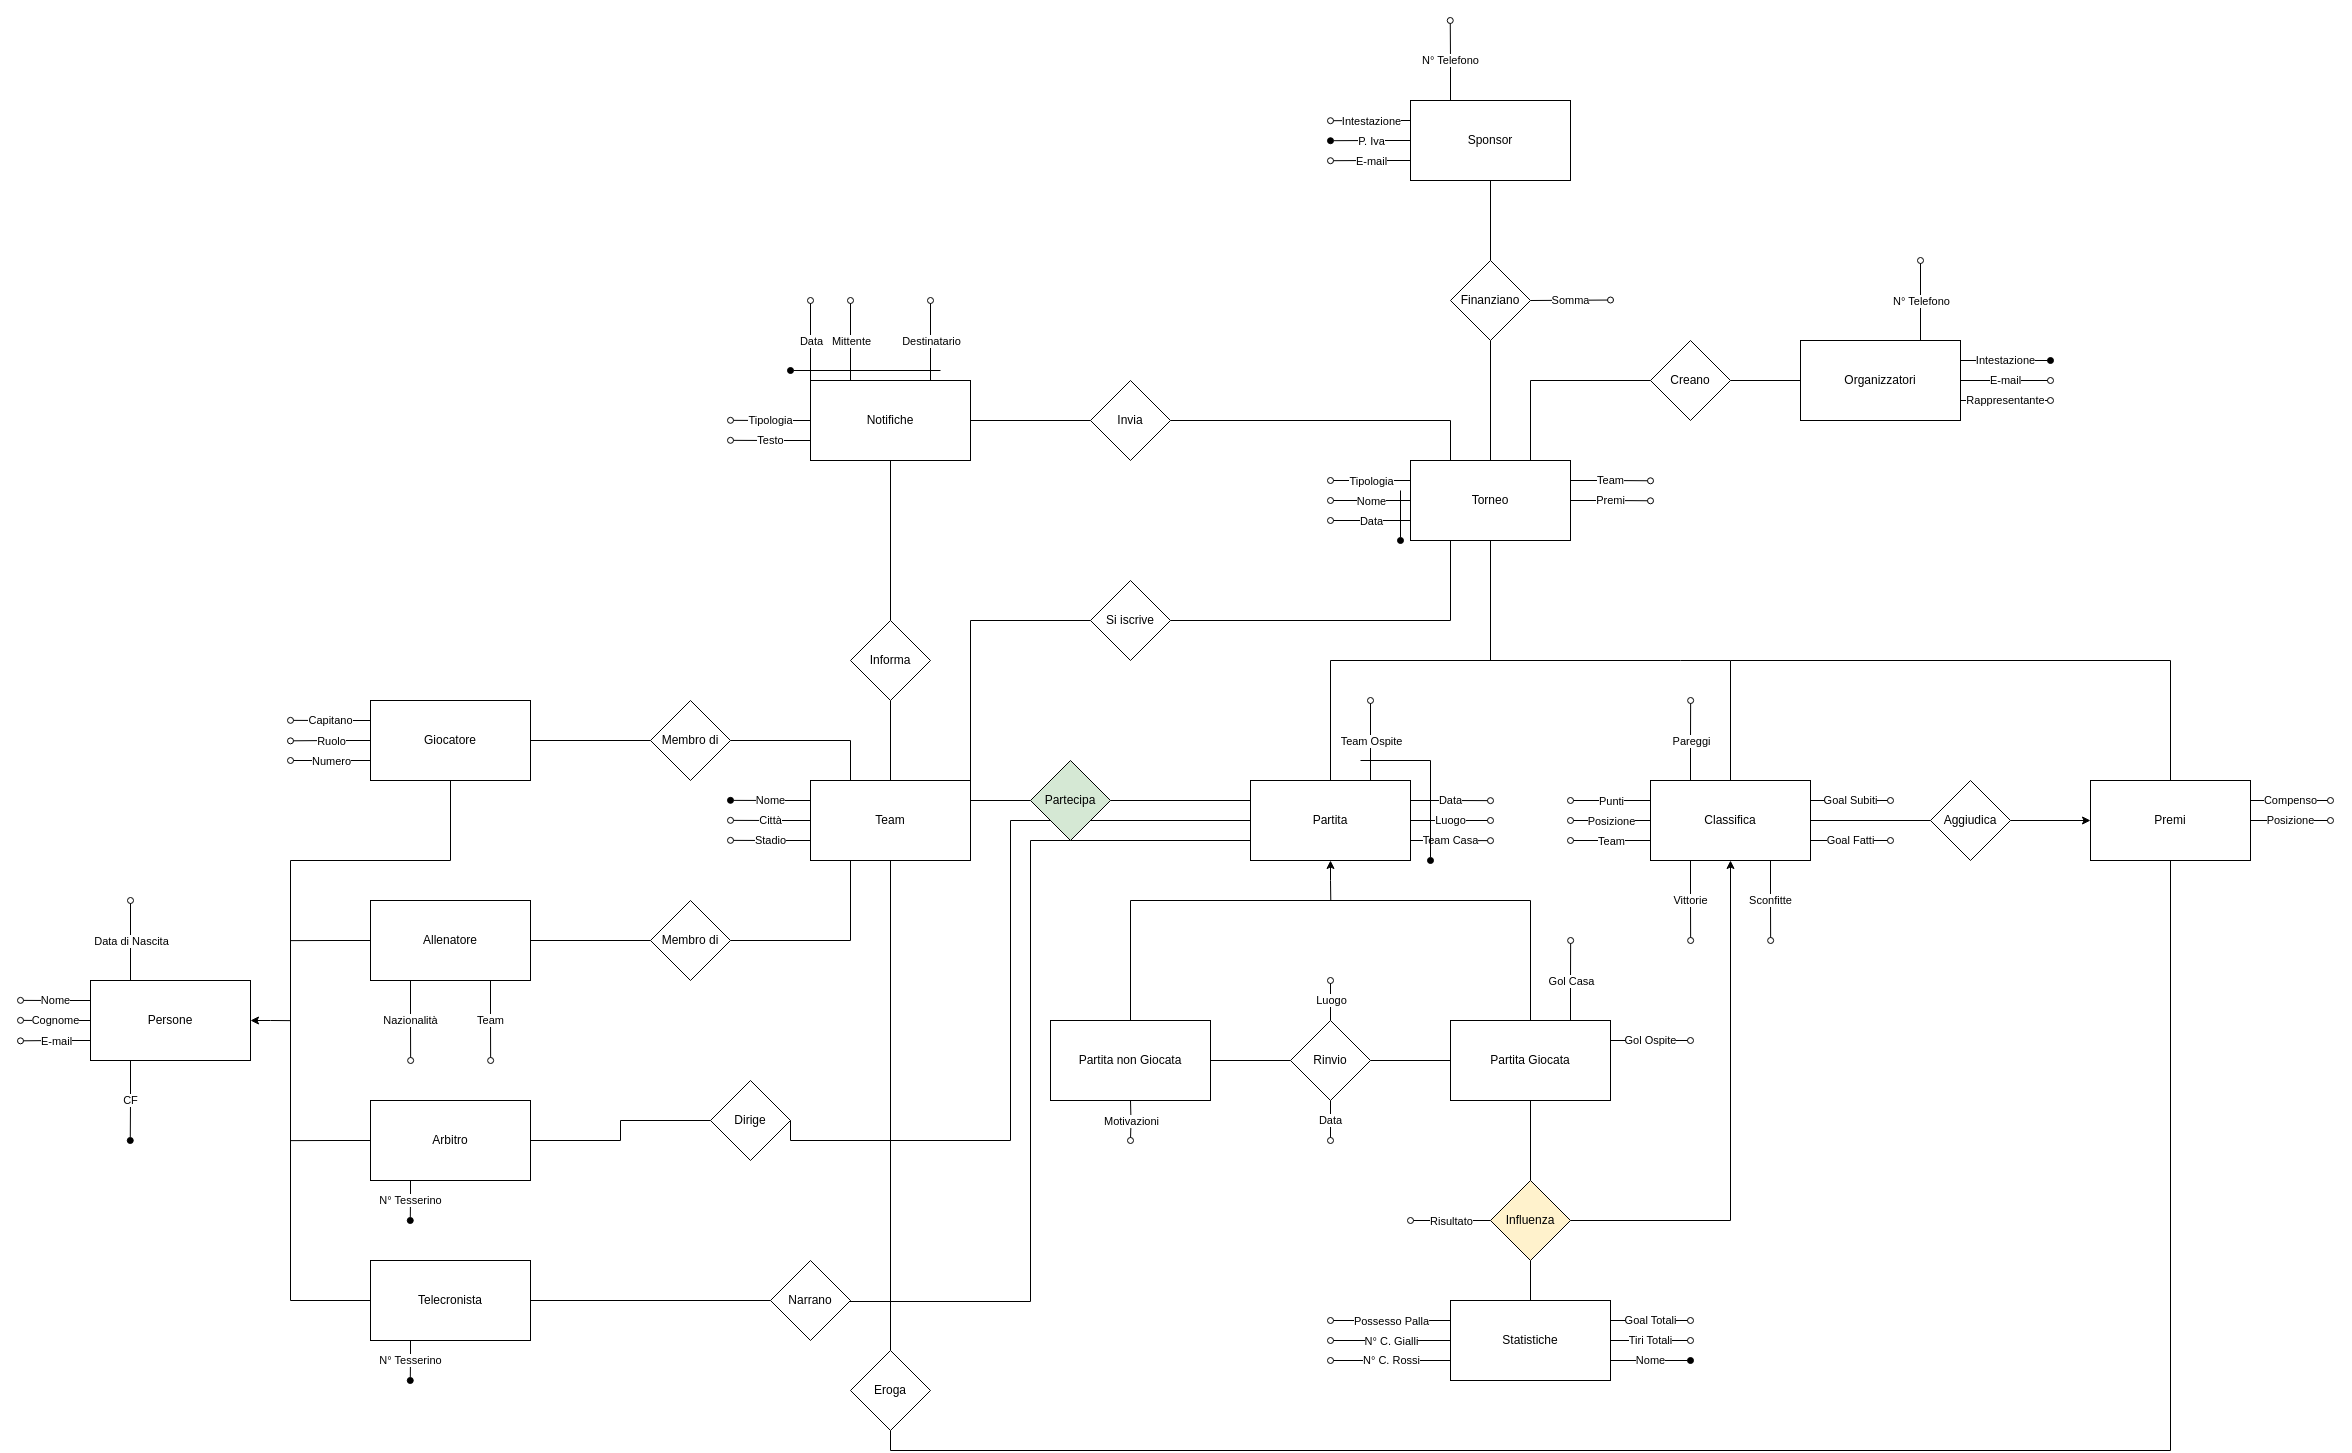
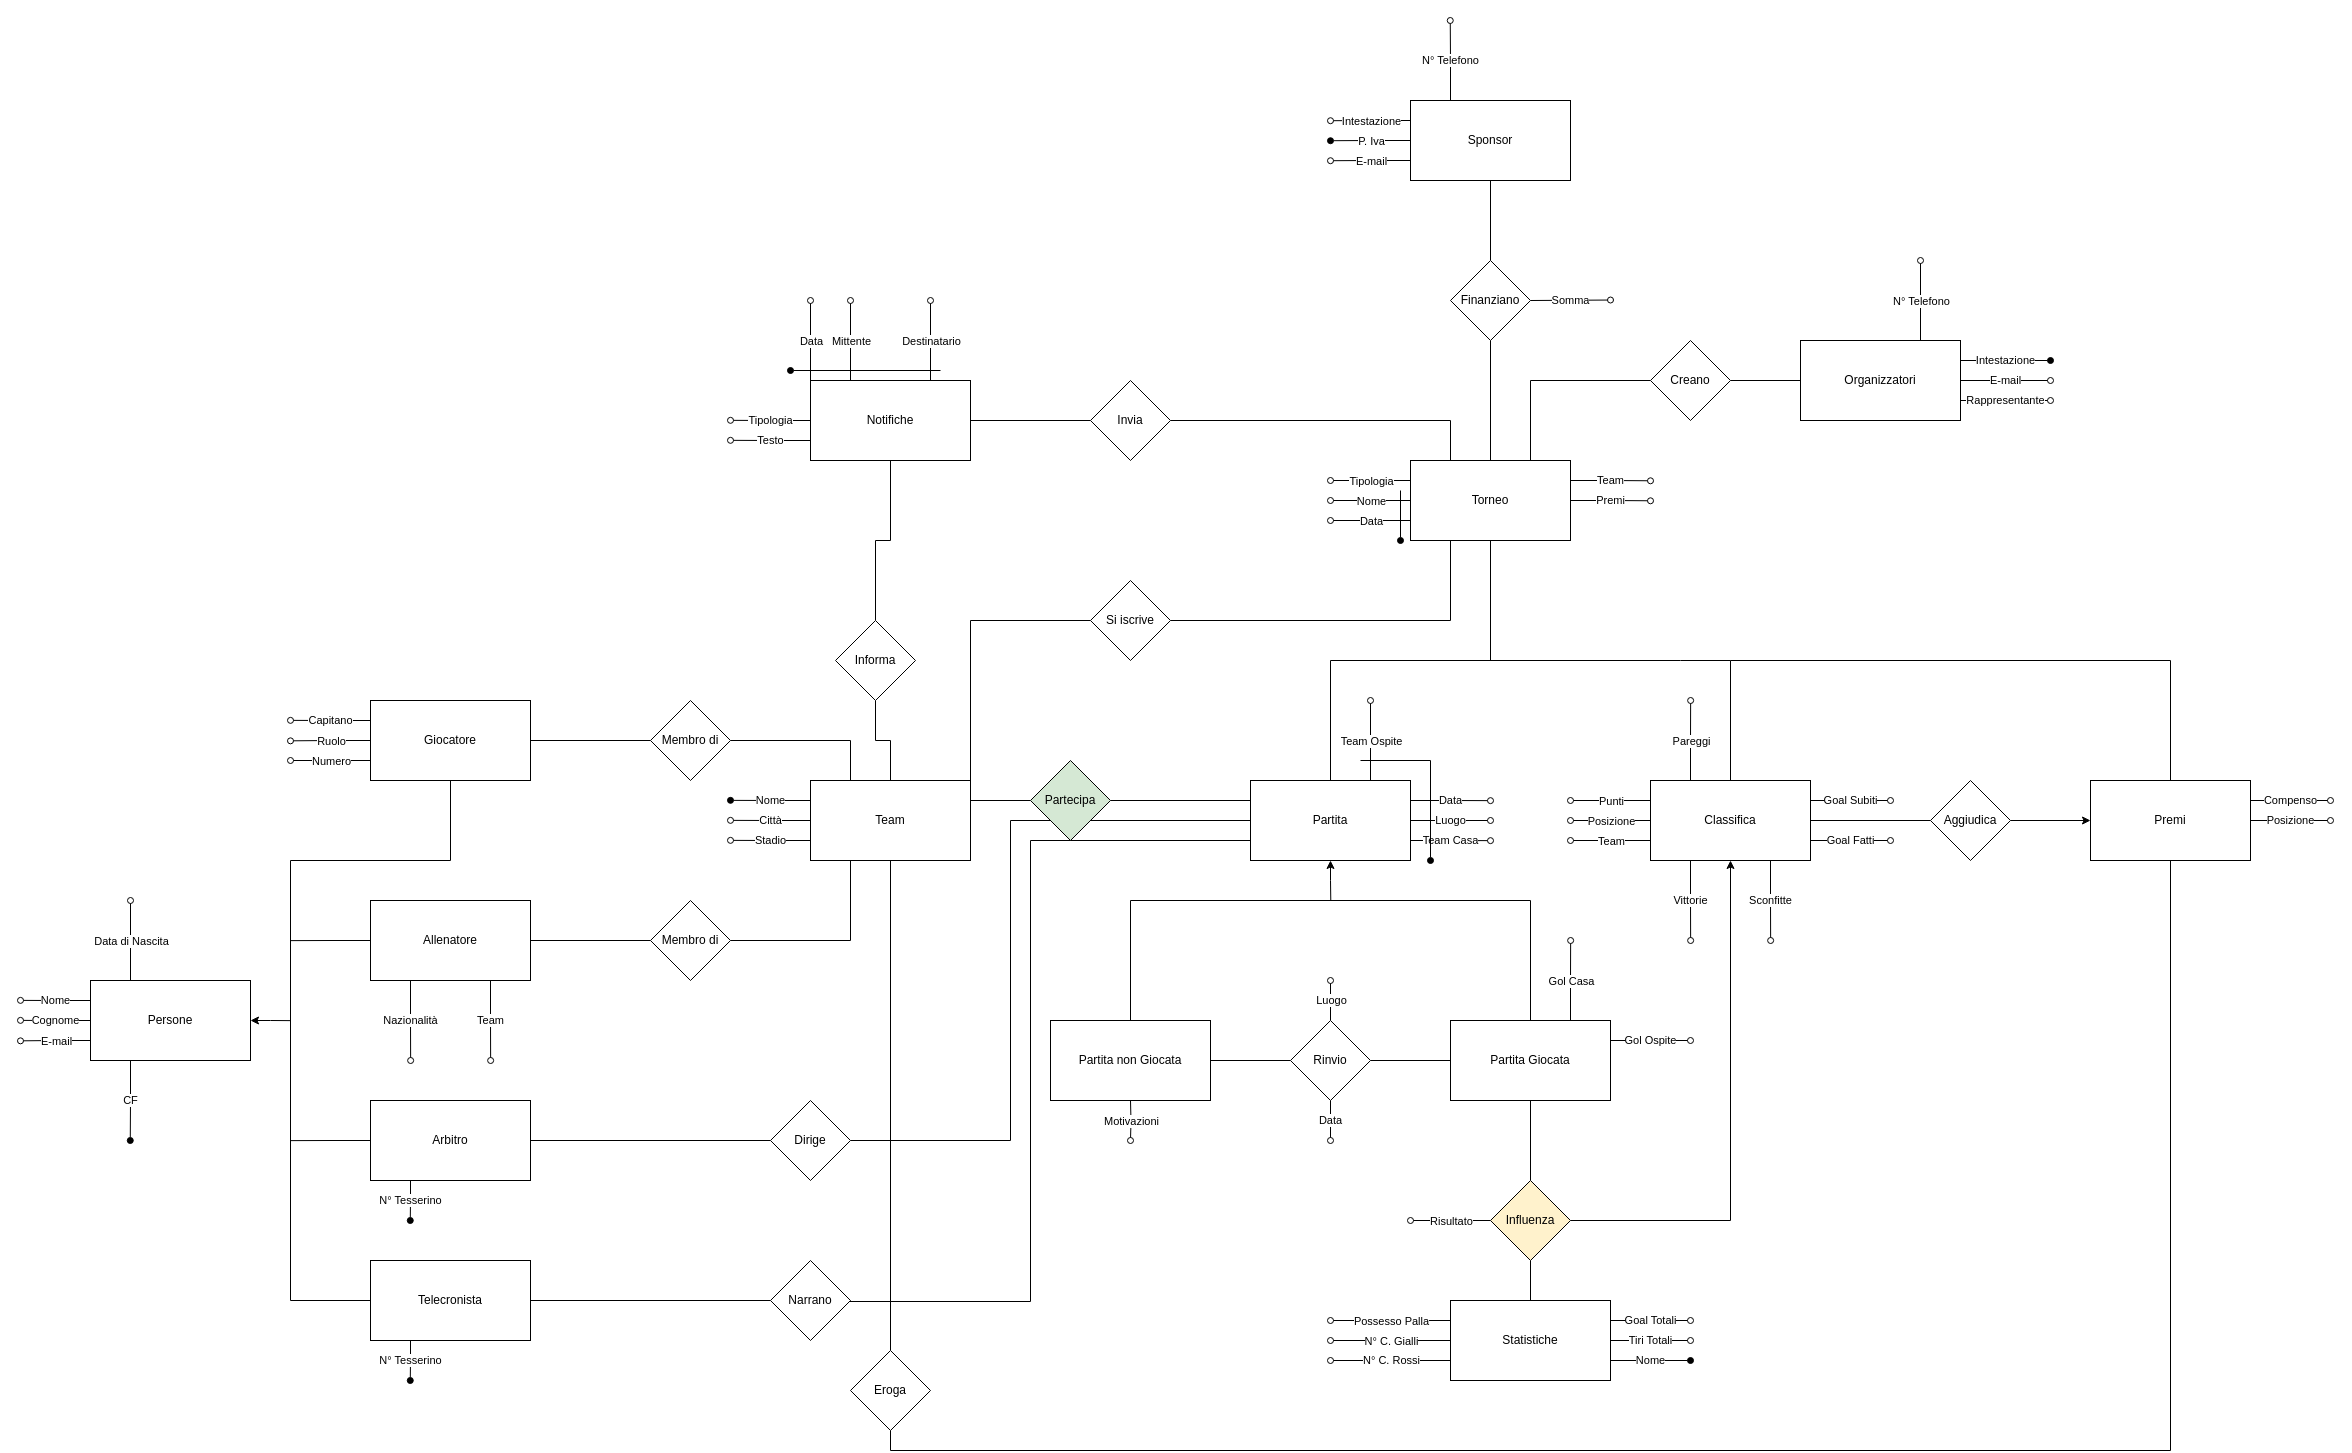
(891, 661) -> (876, 661)
(751, 1121) -> (811, 1141)
